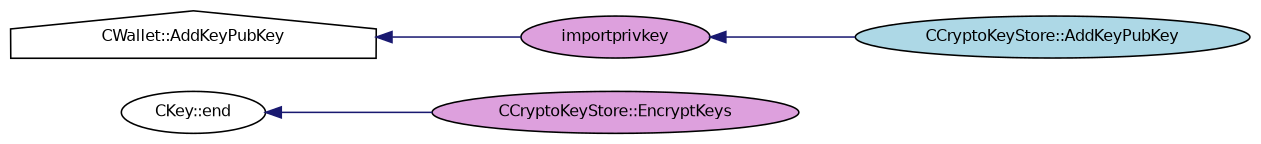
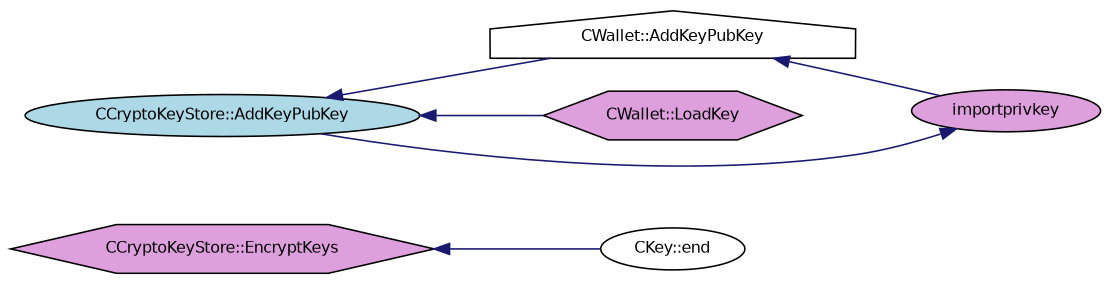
none -> (446, 77)
(357, 112) -> (525, 249)
(615, 112) -> (222, 249)
none -> (673, 116)
